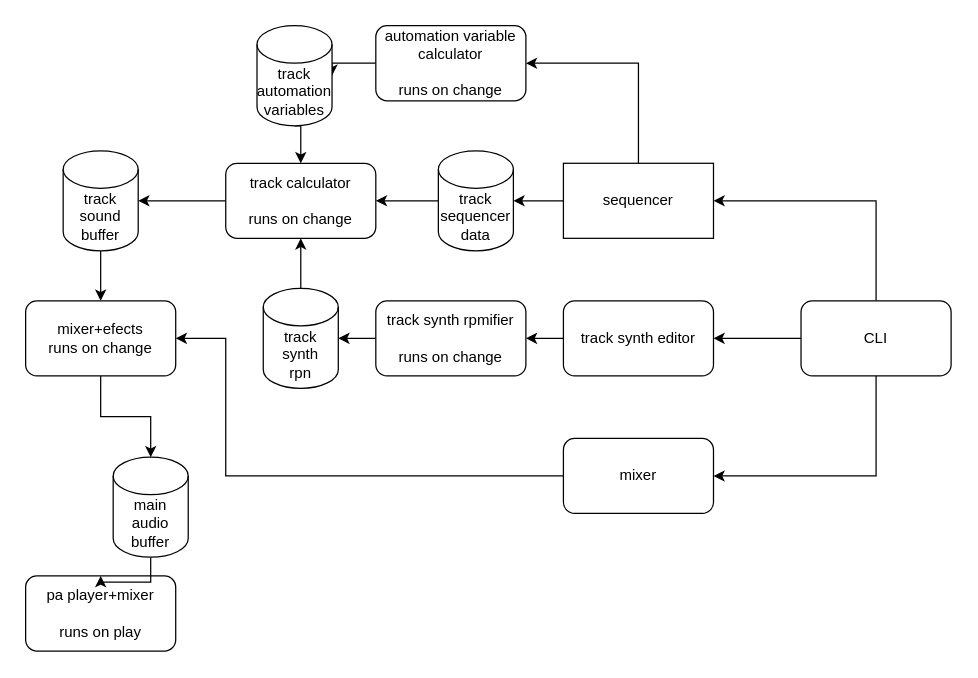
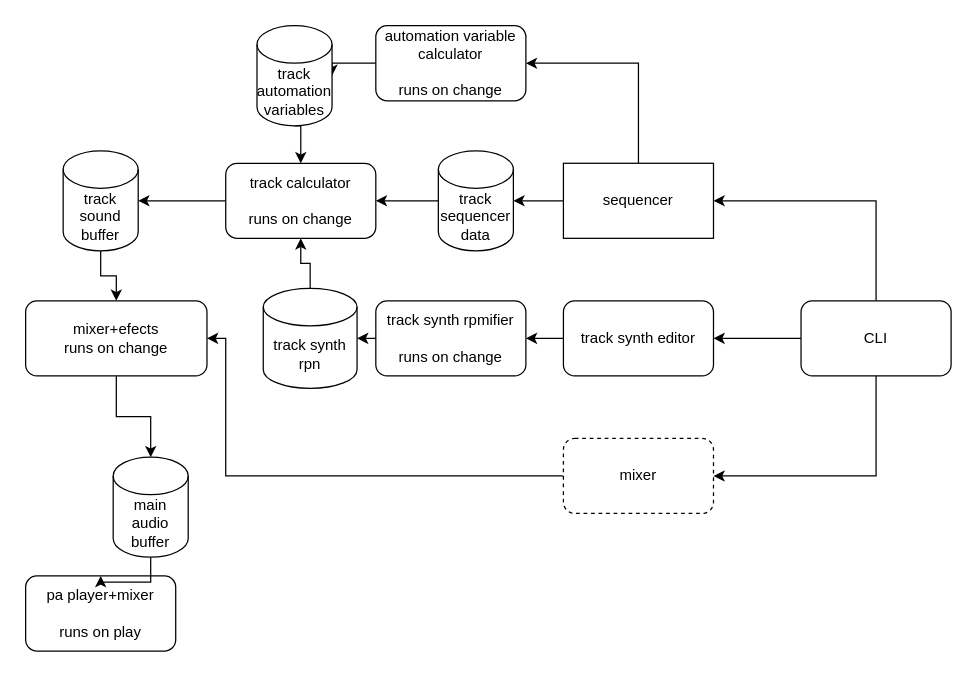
(101, 338) -> (116, 338)
(301, 338) -> (310, 338)
(638, 476) -> (638, 476)
